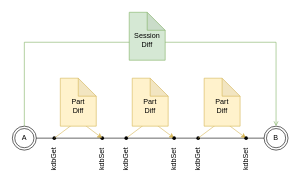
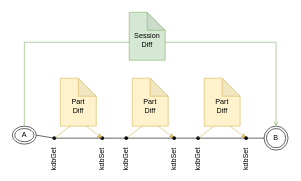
(24, 138) -> (24, 135)
